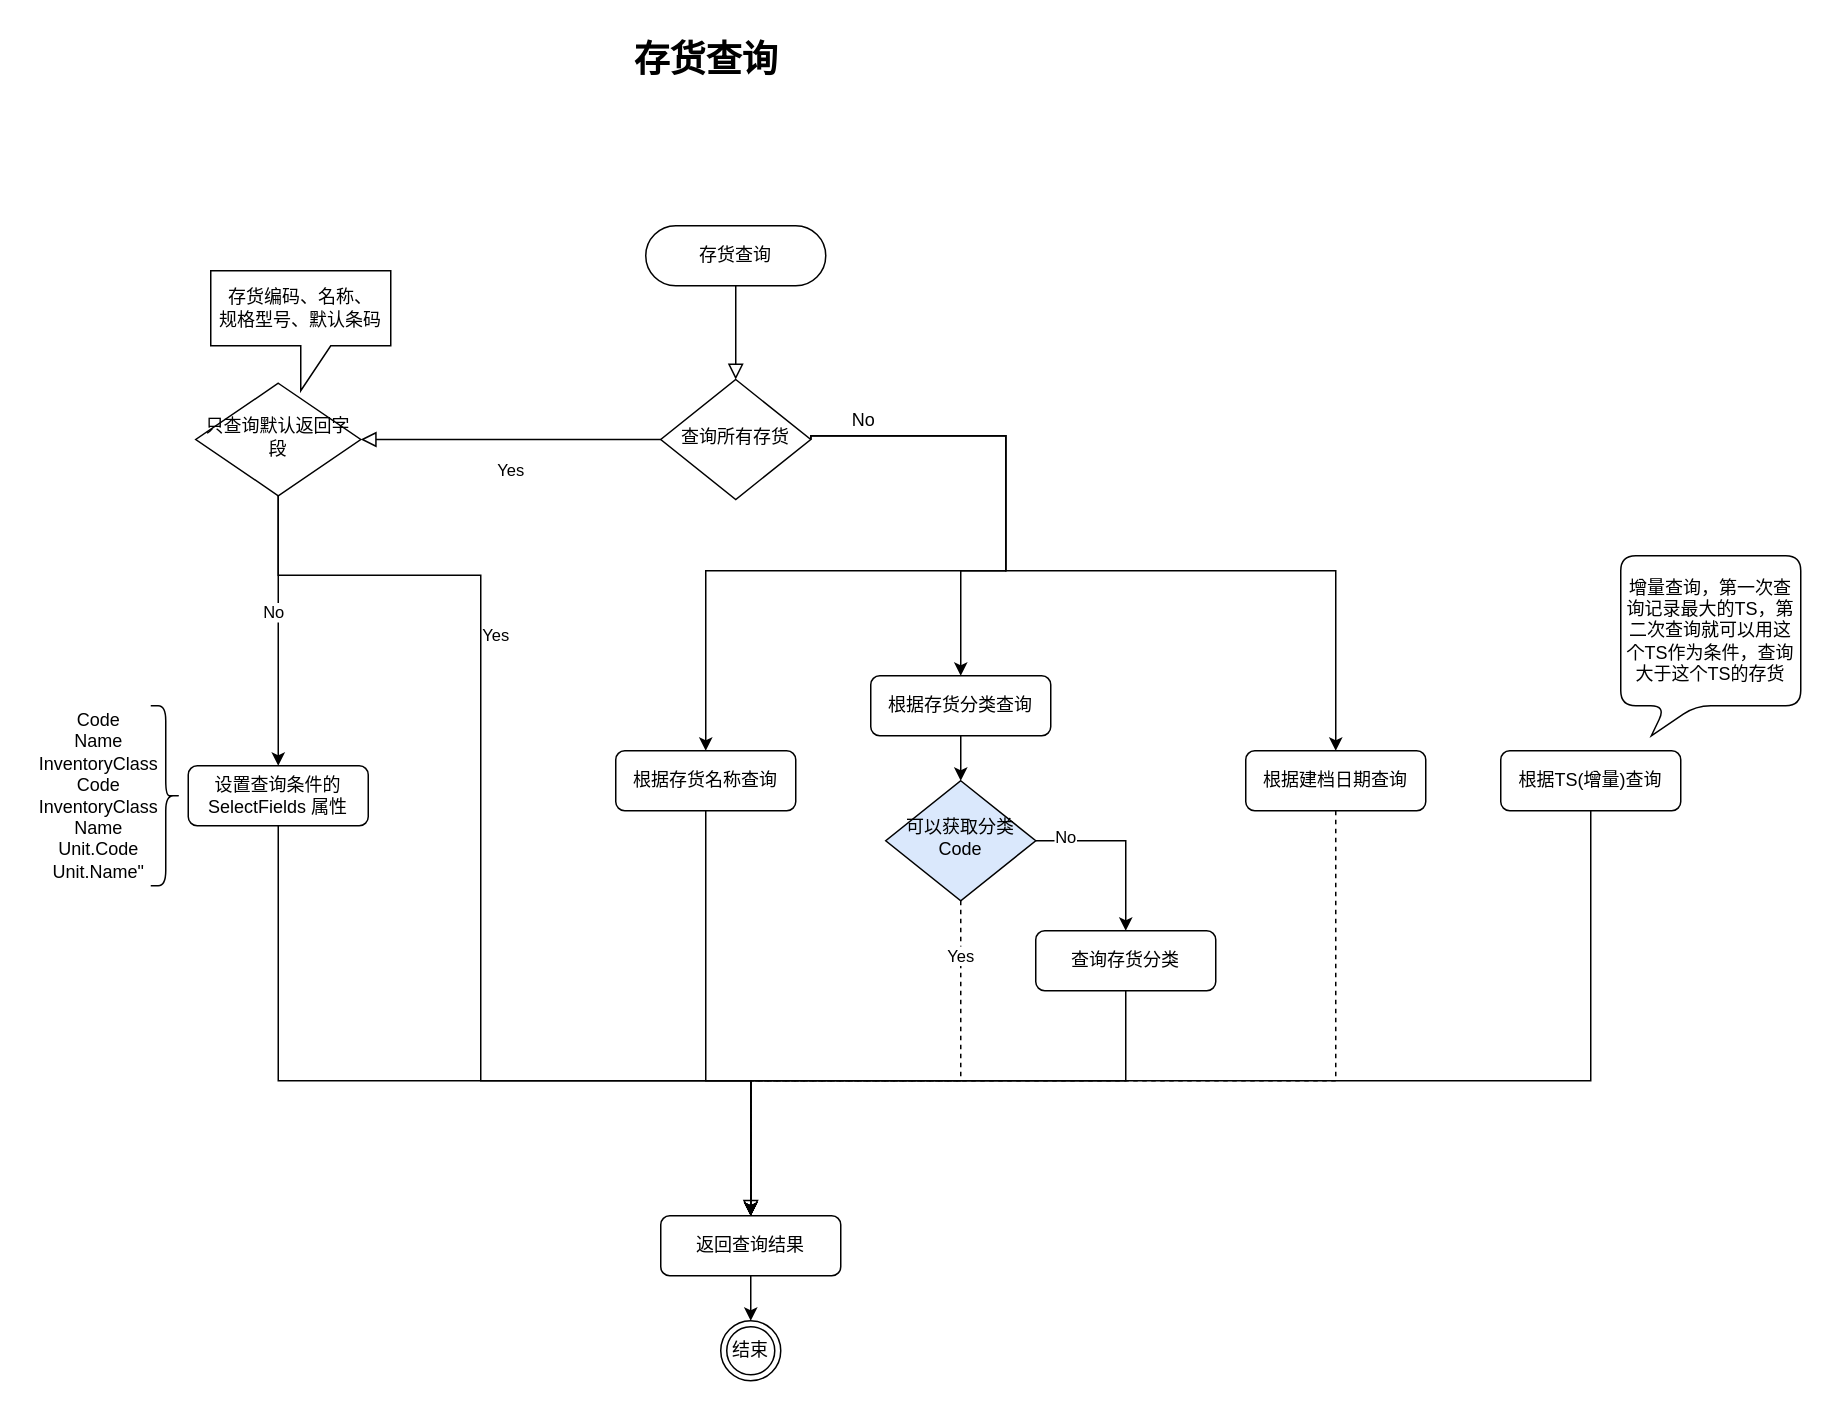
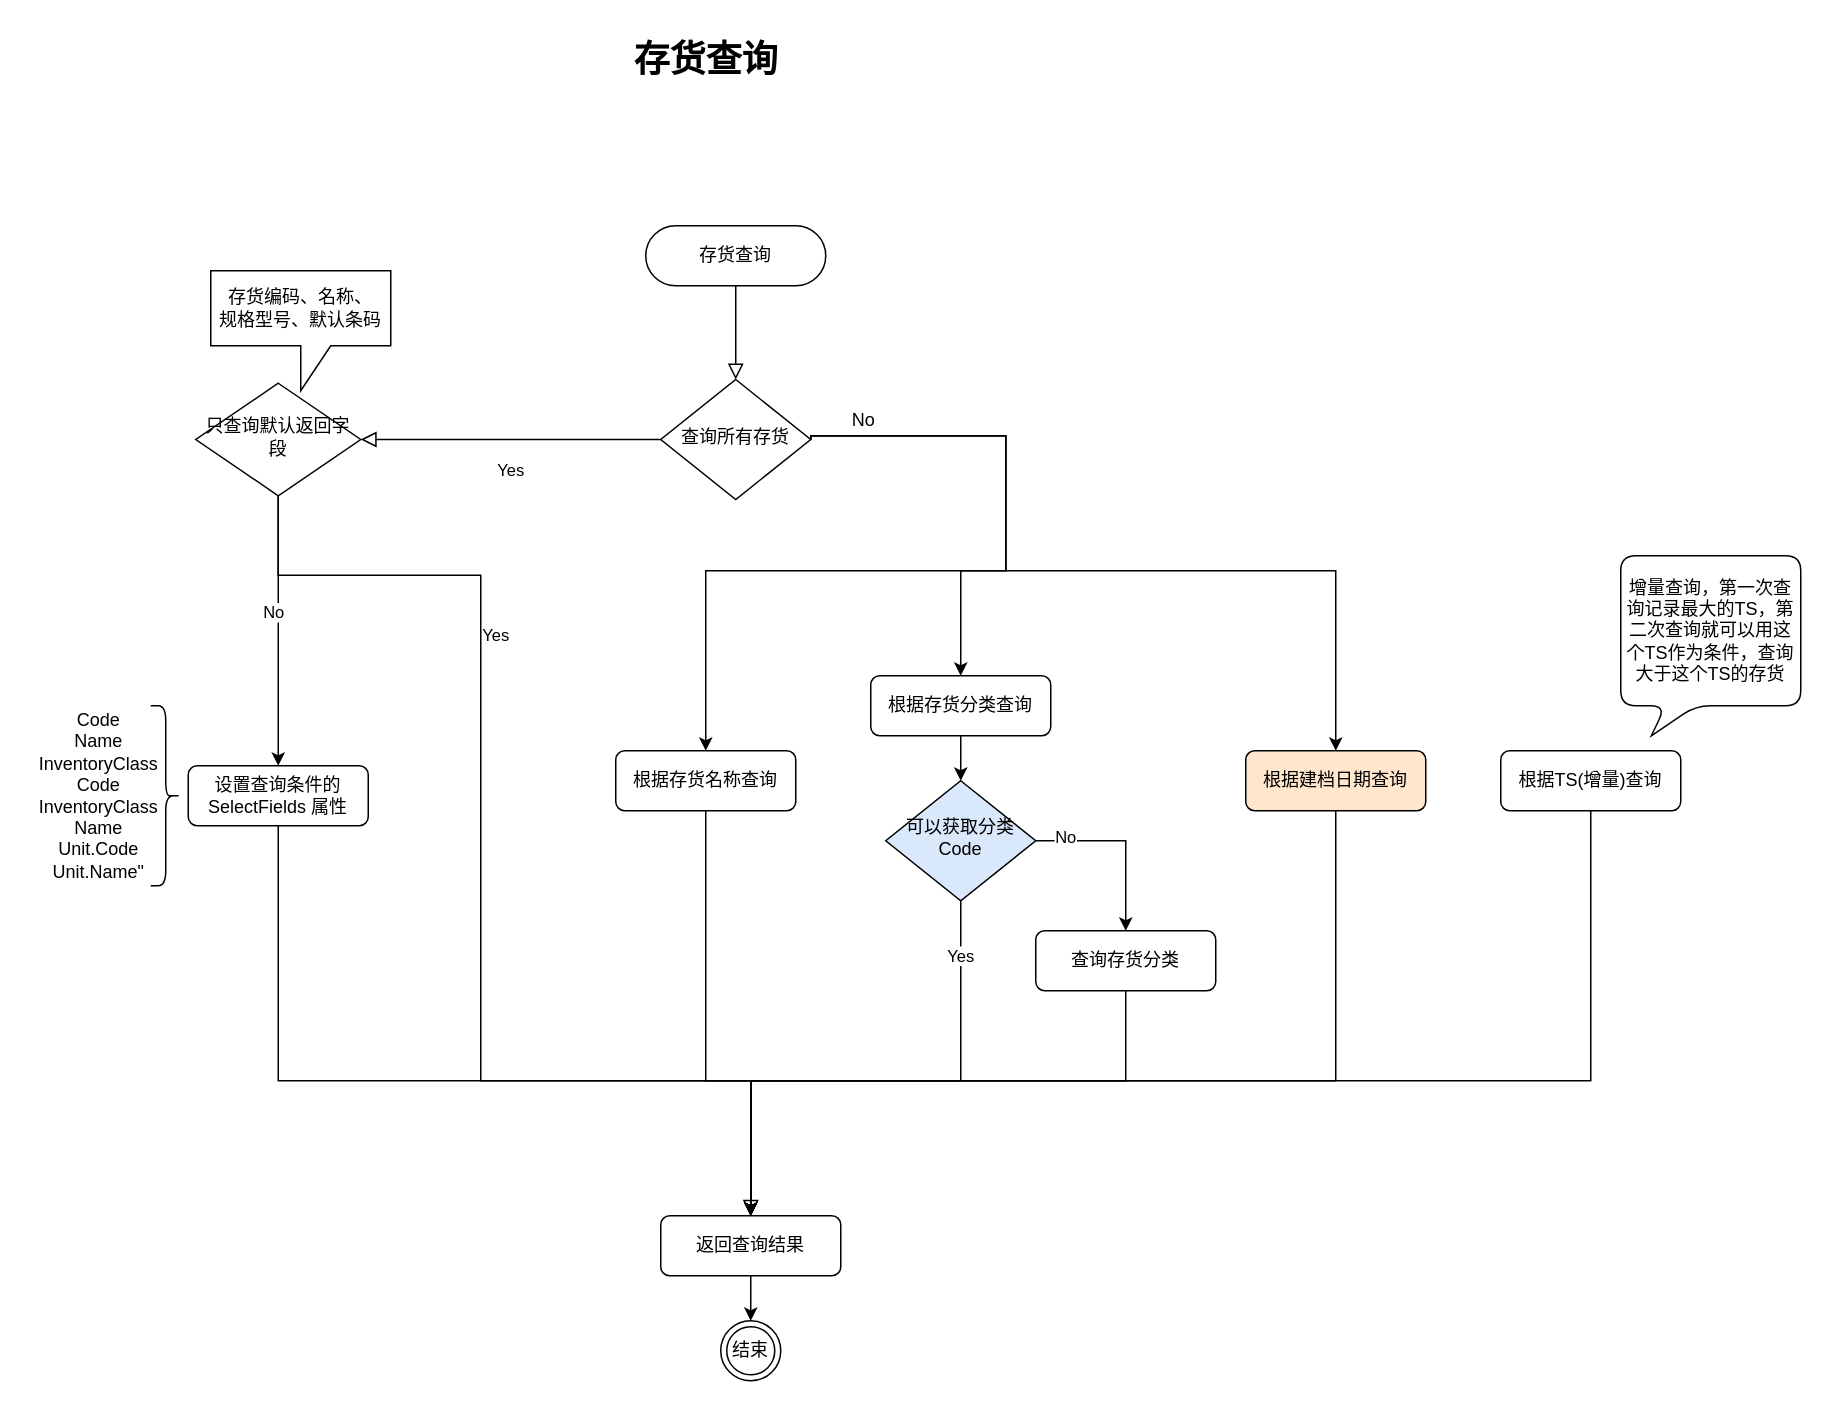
(1336, 781) -> (1336, 781)
(1336, 945) -> (1336, 945)
(961, 1021) -> (961, 1021)
